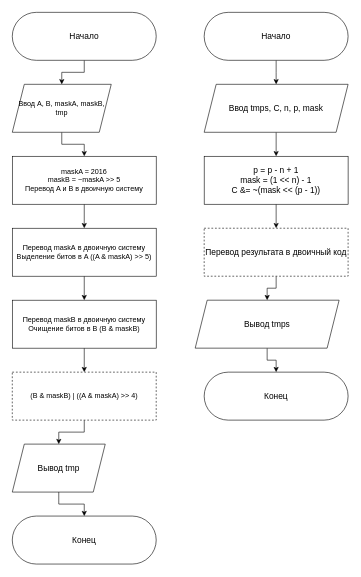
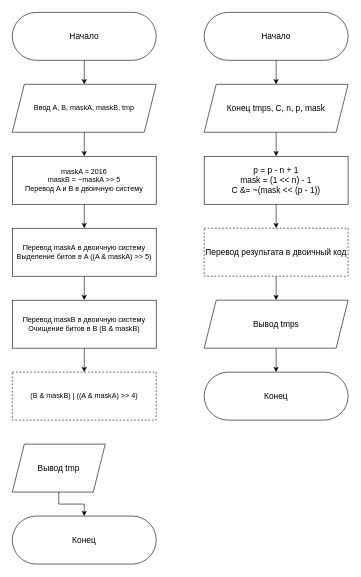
(62, 108) -> (84, 108)
(276, 108) -> (276, 108)
(267, 324) -> (276, 324)
(59, 438) -> none
